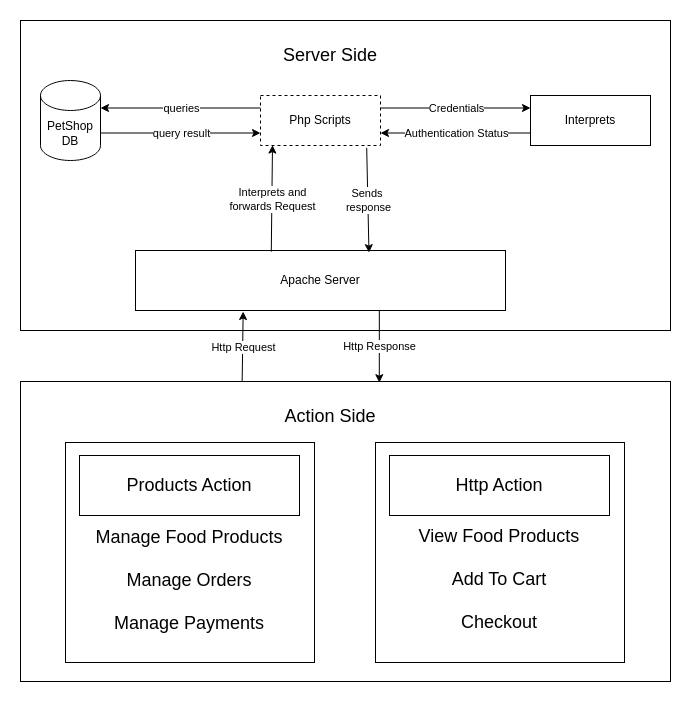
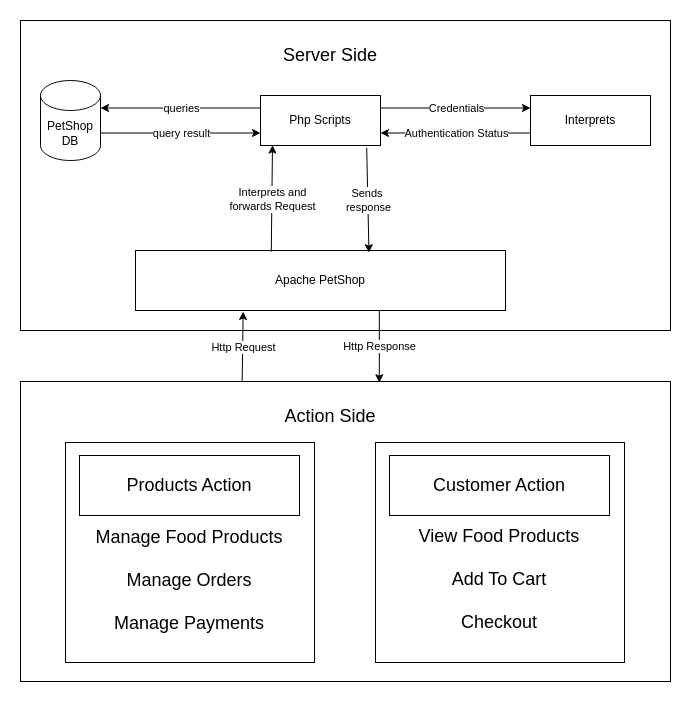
(321, 121) -> (321, 121)
(321, 281) -> (321, 281)
(500, 486) -> (500, 486)
